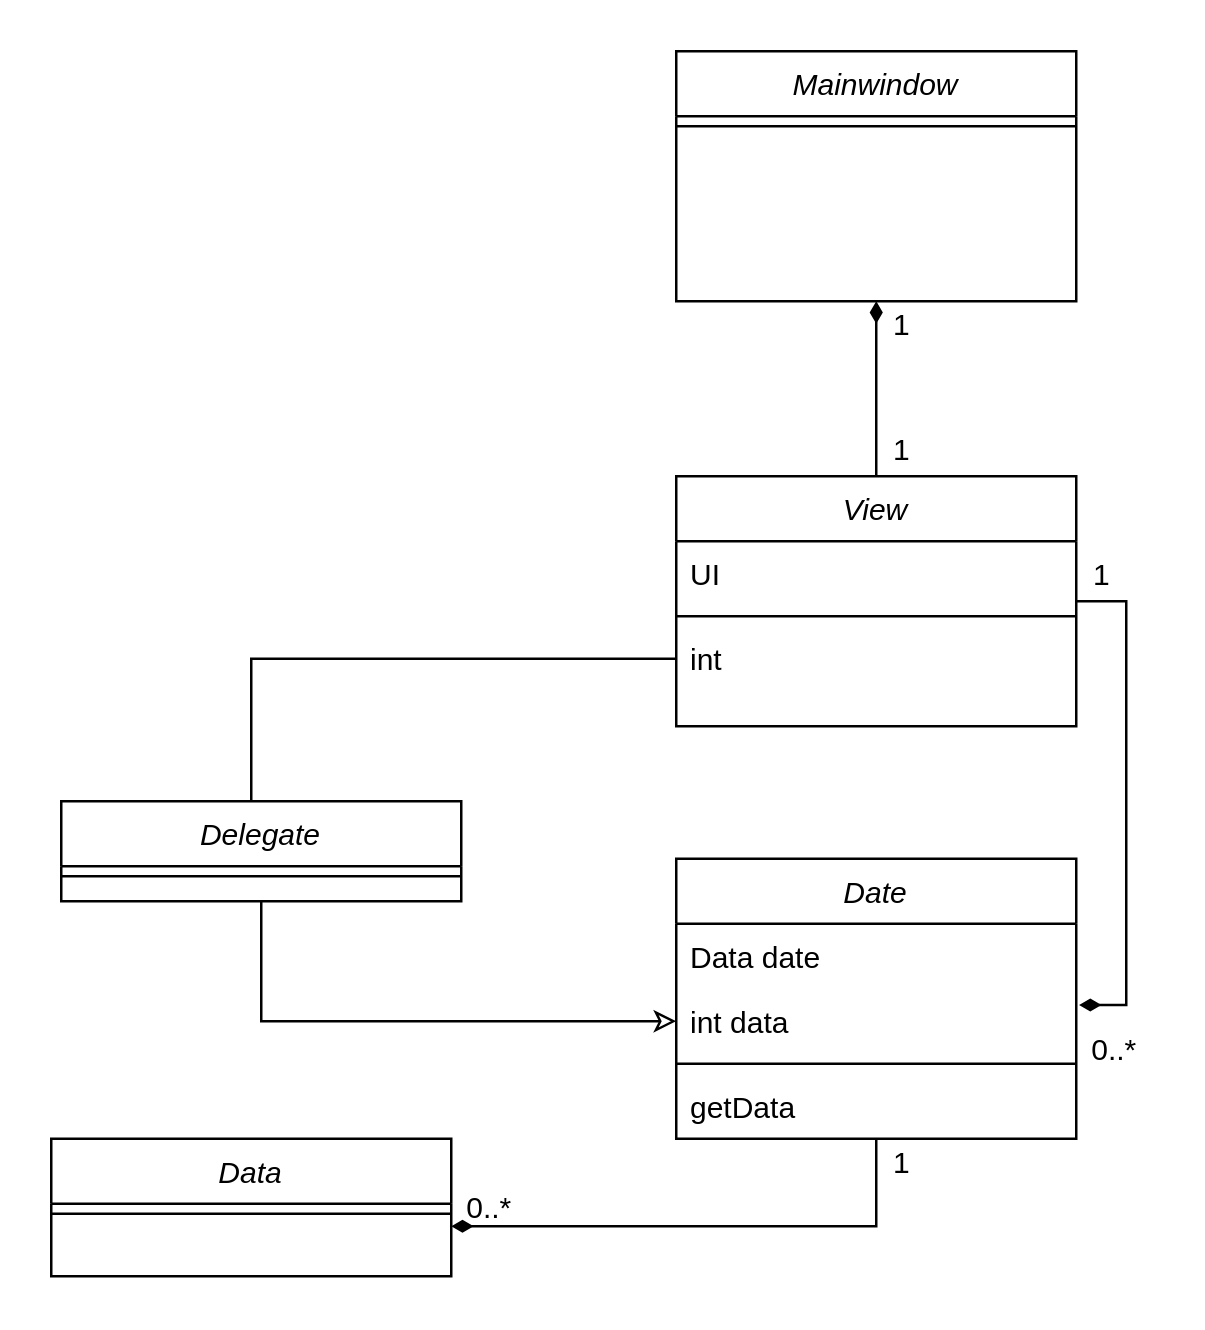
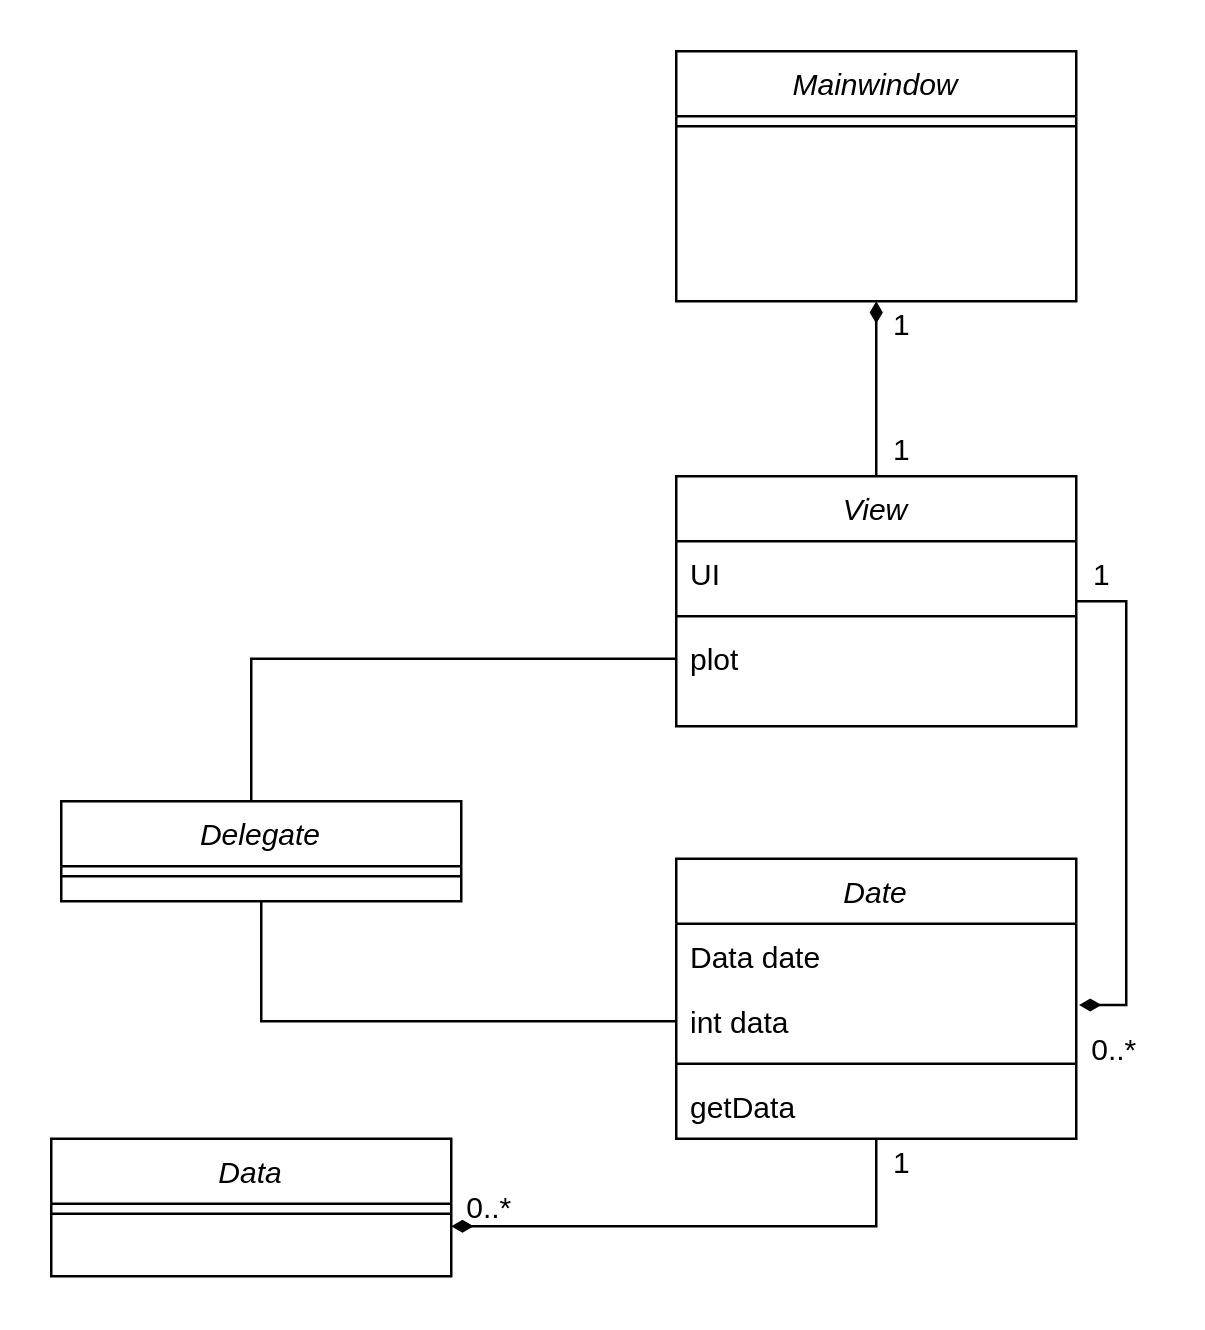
(711, 660) -> (720, 660)
(658, 1021) -> (664, 1021)
